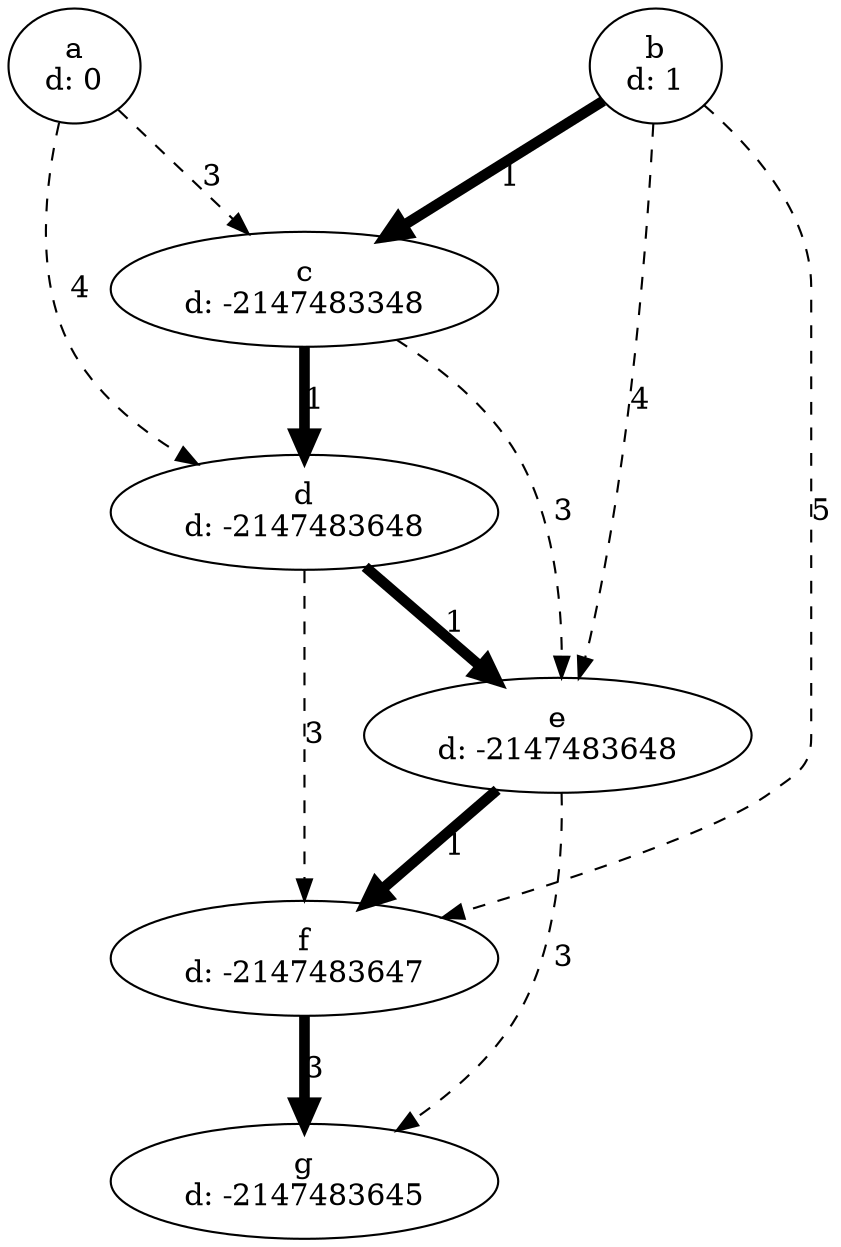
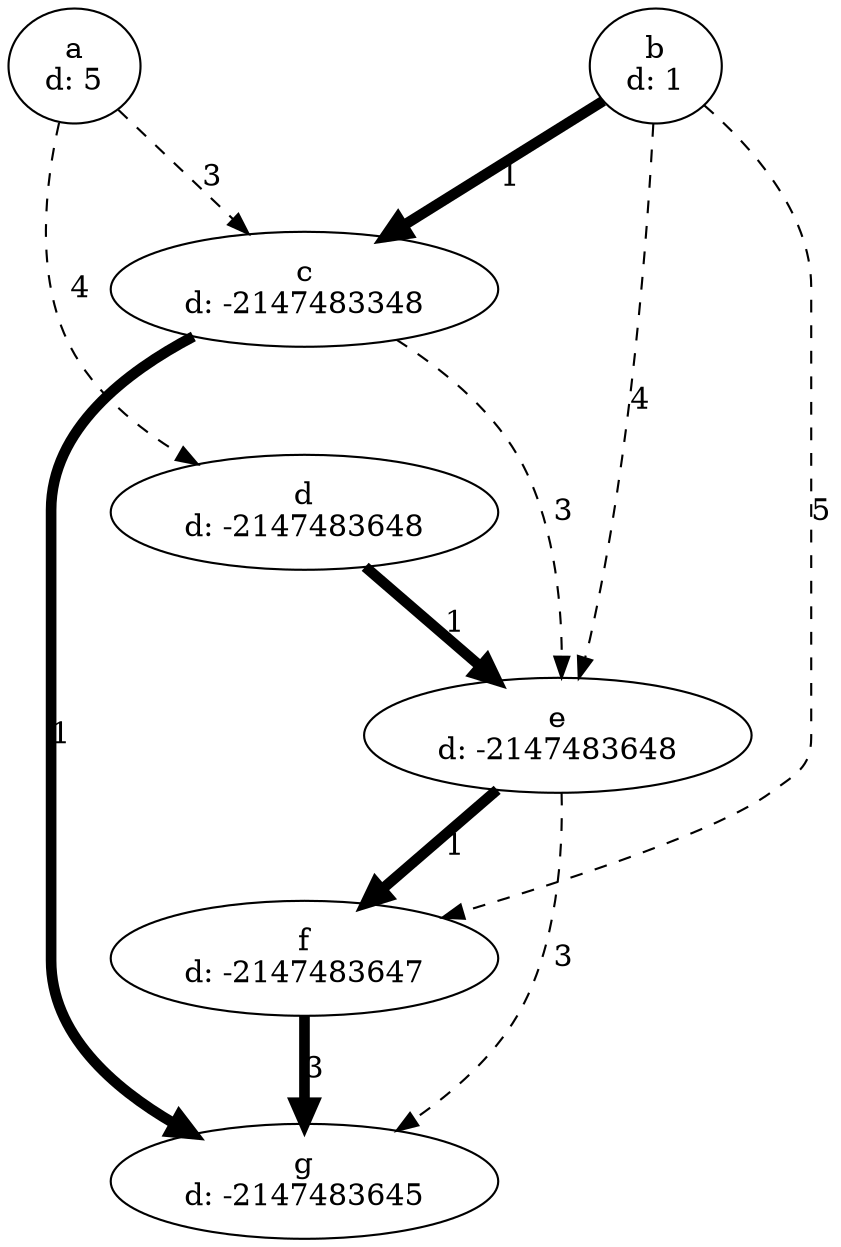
(75, 66) -> (75, 66)
(304, 390) -> (51, 724)
(304, 725) -> none
